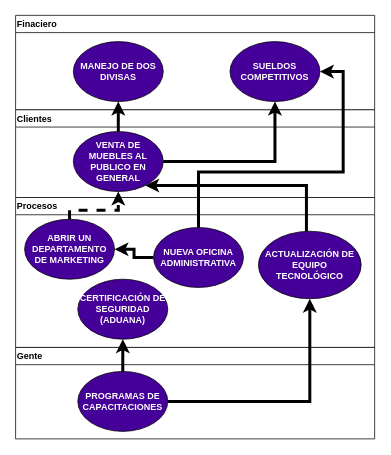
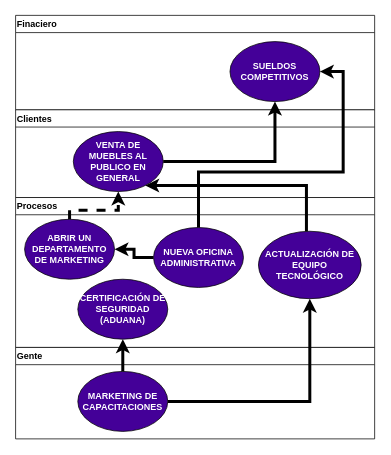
(118, 72) -> none
(118, 122) -> none
(123, 402) -> (123, 402)
